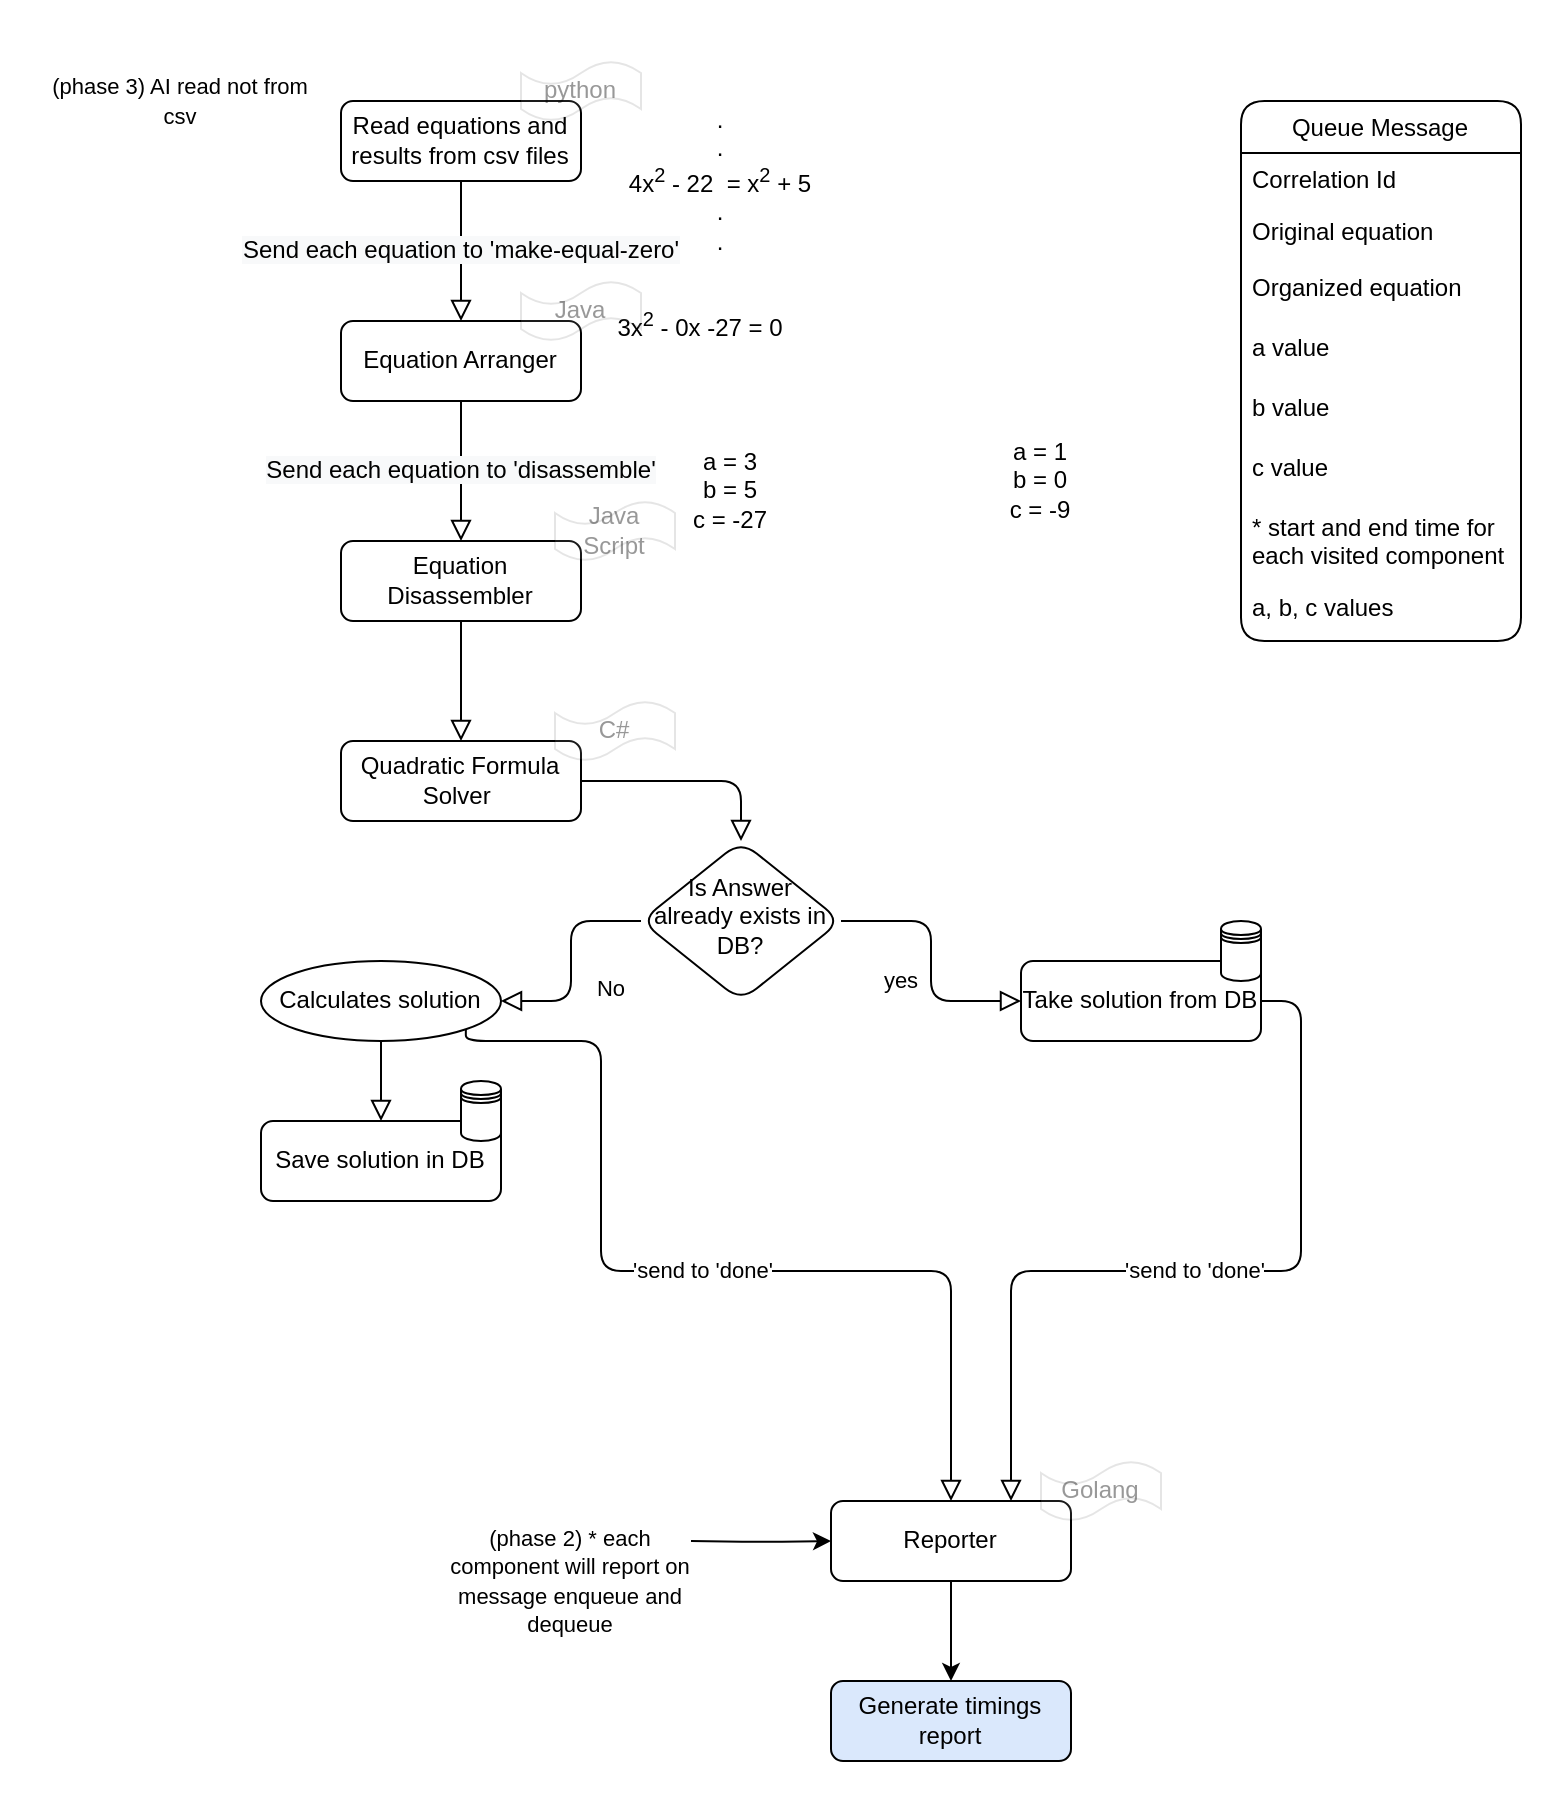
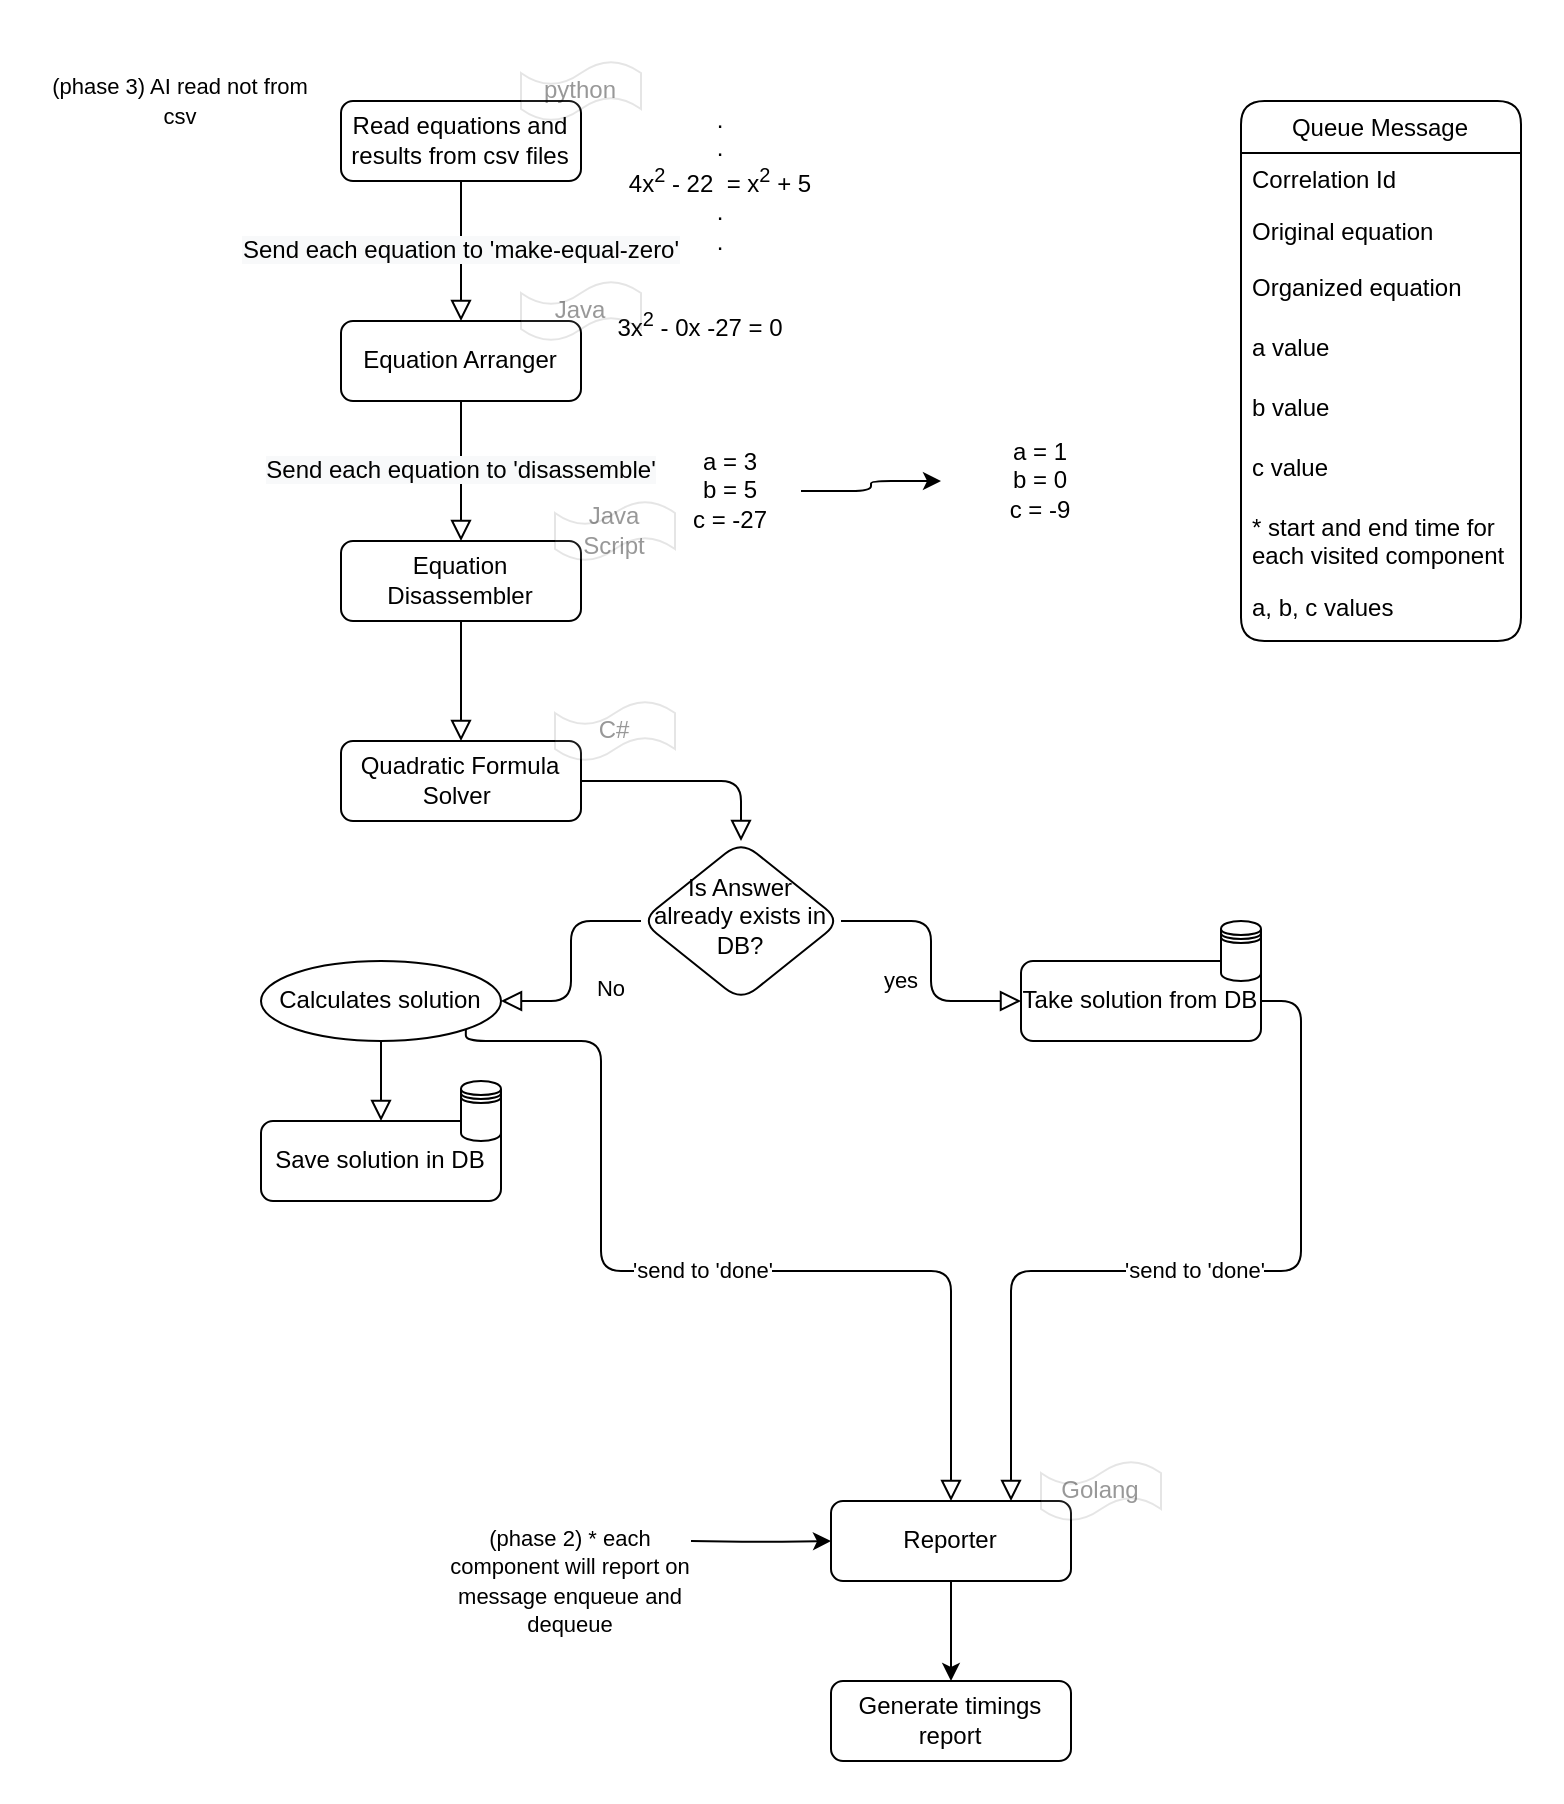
none -> (865, 490)
(951, 1721) -> (951, 1721)
